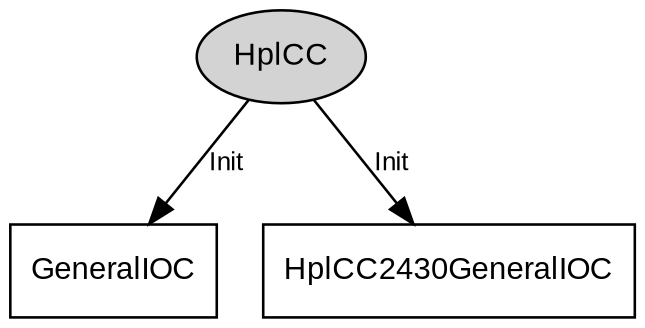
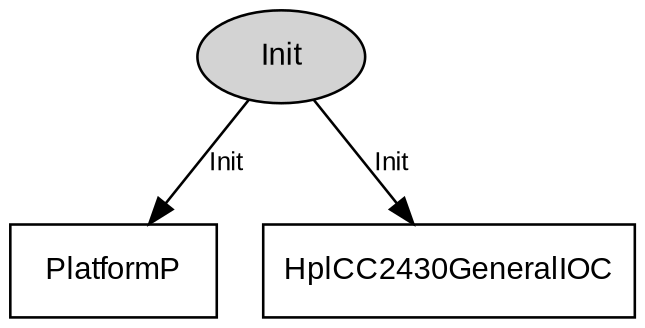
(281, 57) -> (281, 57)
(114, 271) -> (114, 271)
